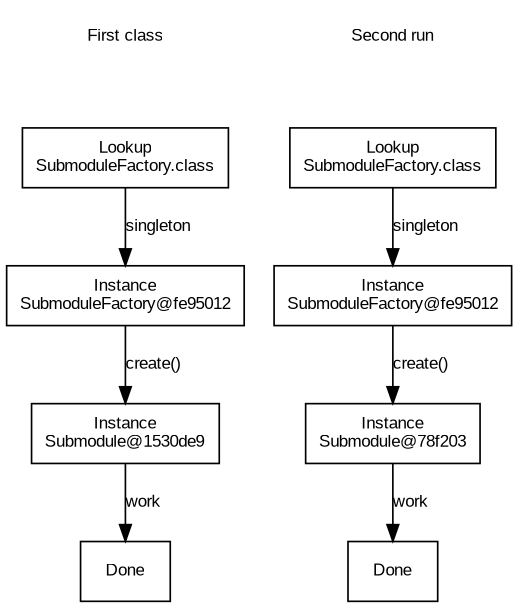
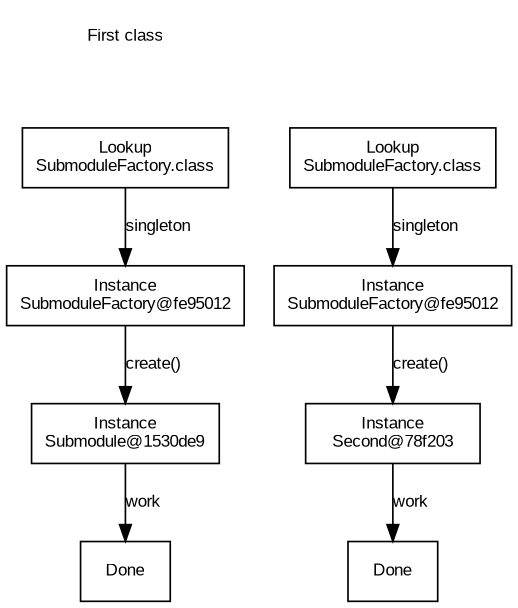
(393, 37) -> none
(393, 434) -> (393, 434)
